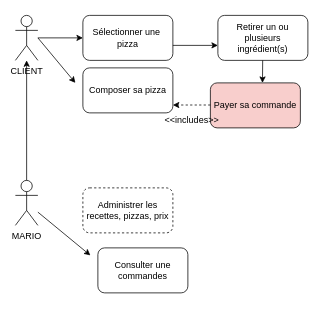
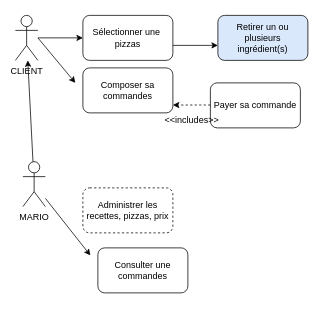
(128, 38) -> (128, 38)
(263, 38) -> (263, 38)
(263, 69) -> none
(128, 90) -> (128, 90)
(255, 105) -> (255, 105)
(27, 203) -> (34, 184)
